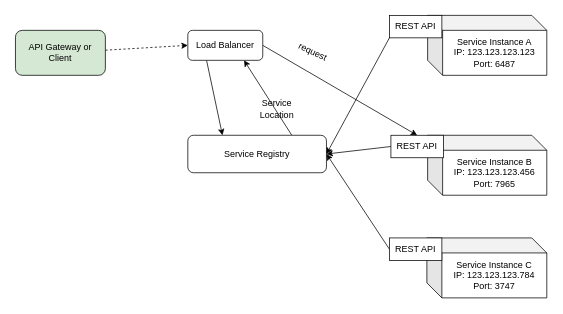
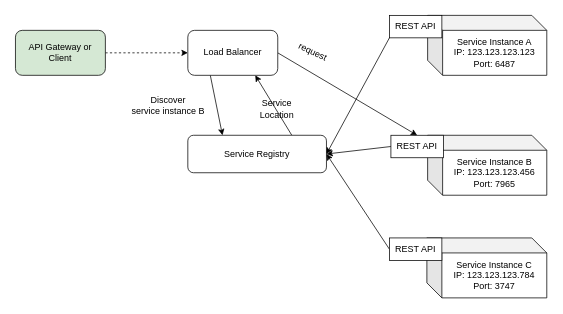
(225, 45) -> (233, 53)
none -> (168, 105)
